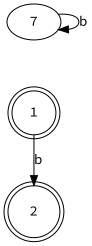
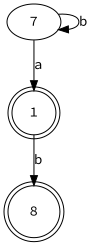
none -> (34, 60)
(34, 212) -> (34, 212)
